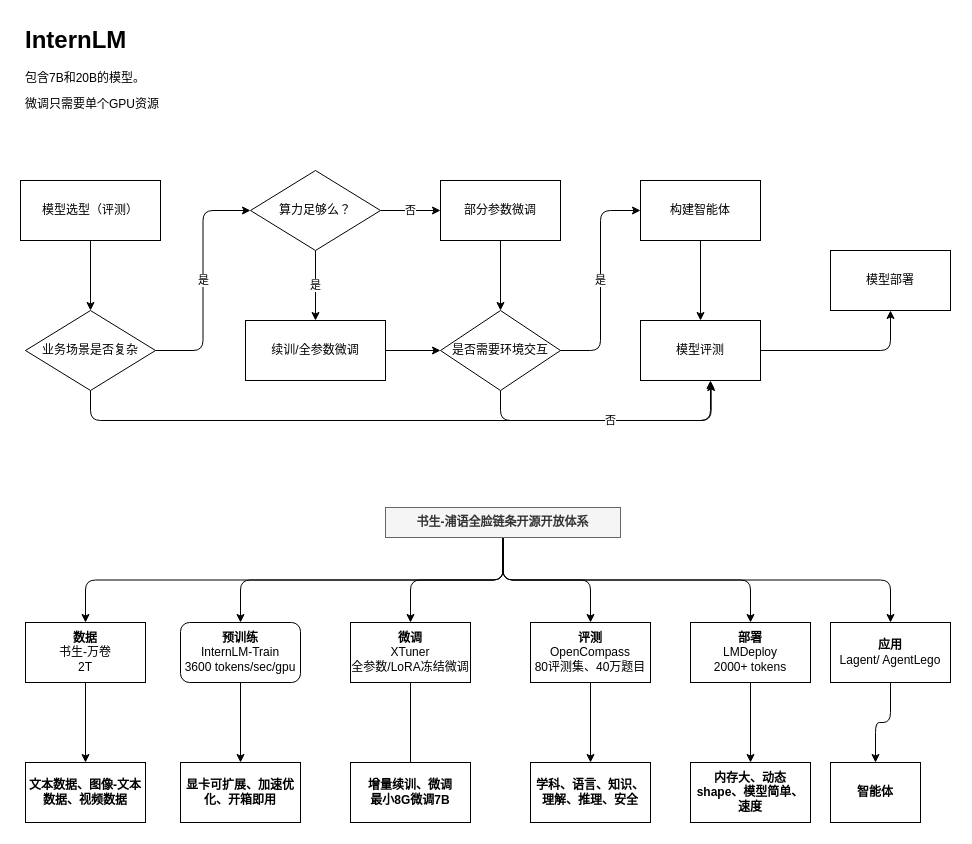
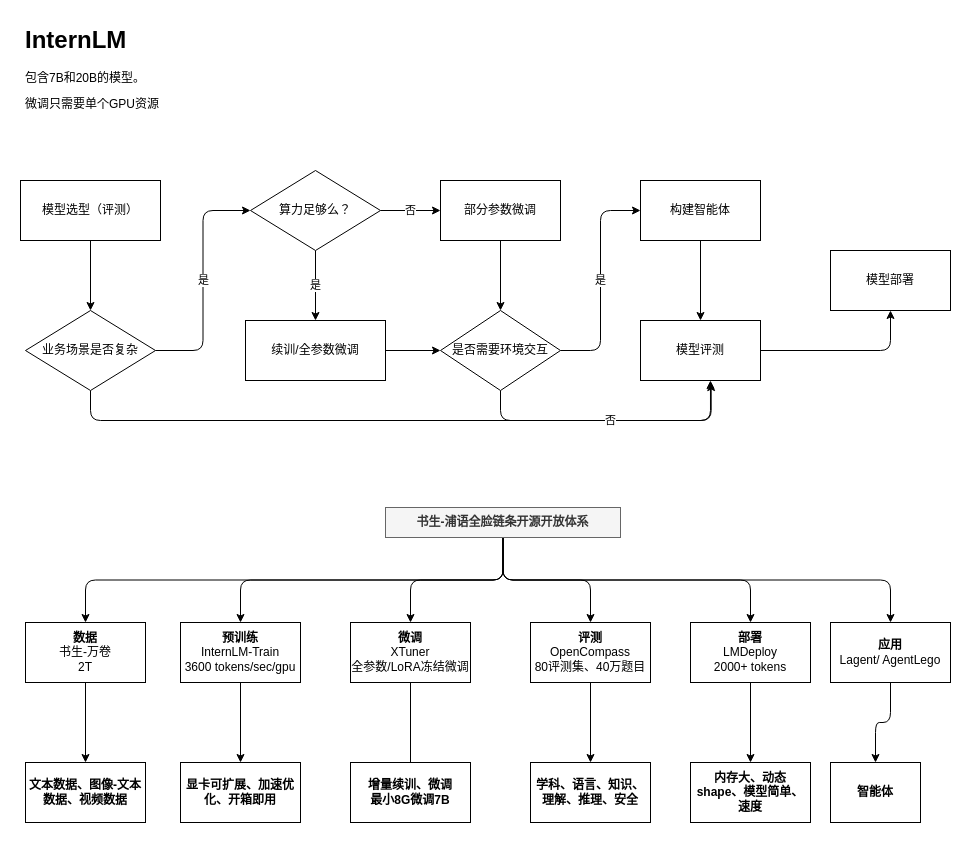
(241, 653) -> (241, 653)
